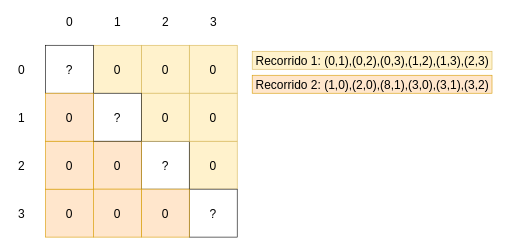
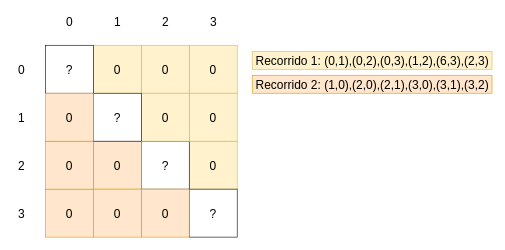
(373, 60) -> (373, 60)
(373, 84) -> (373, 84)
